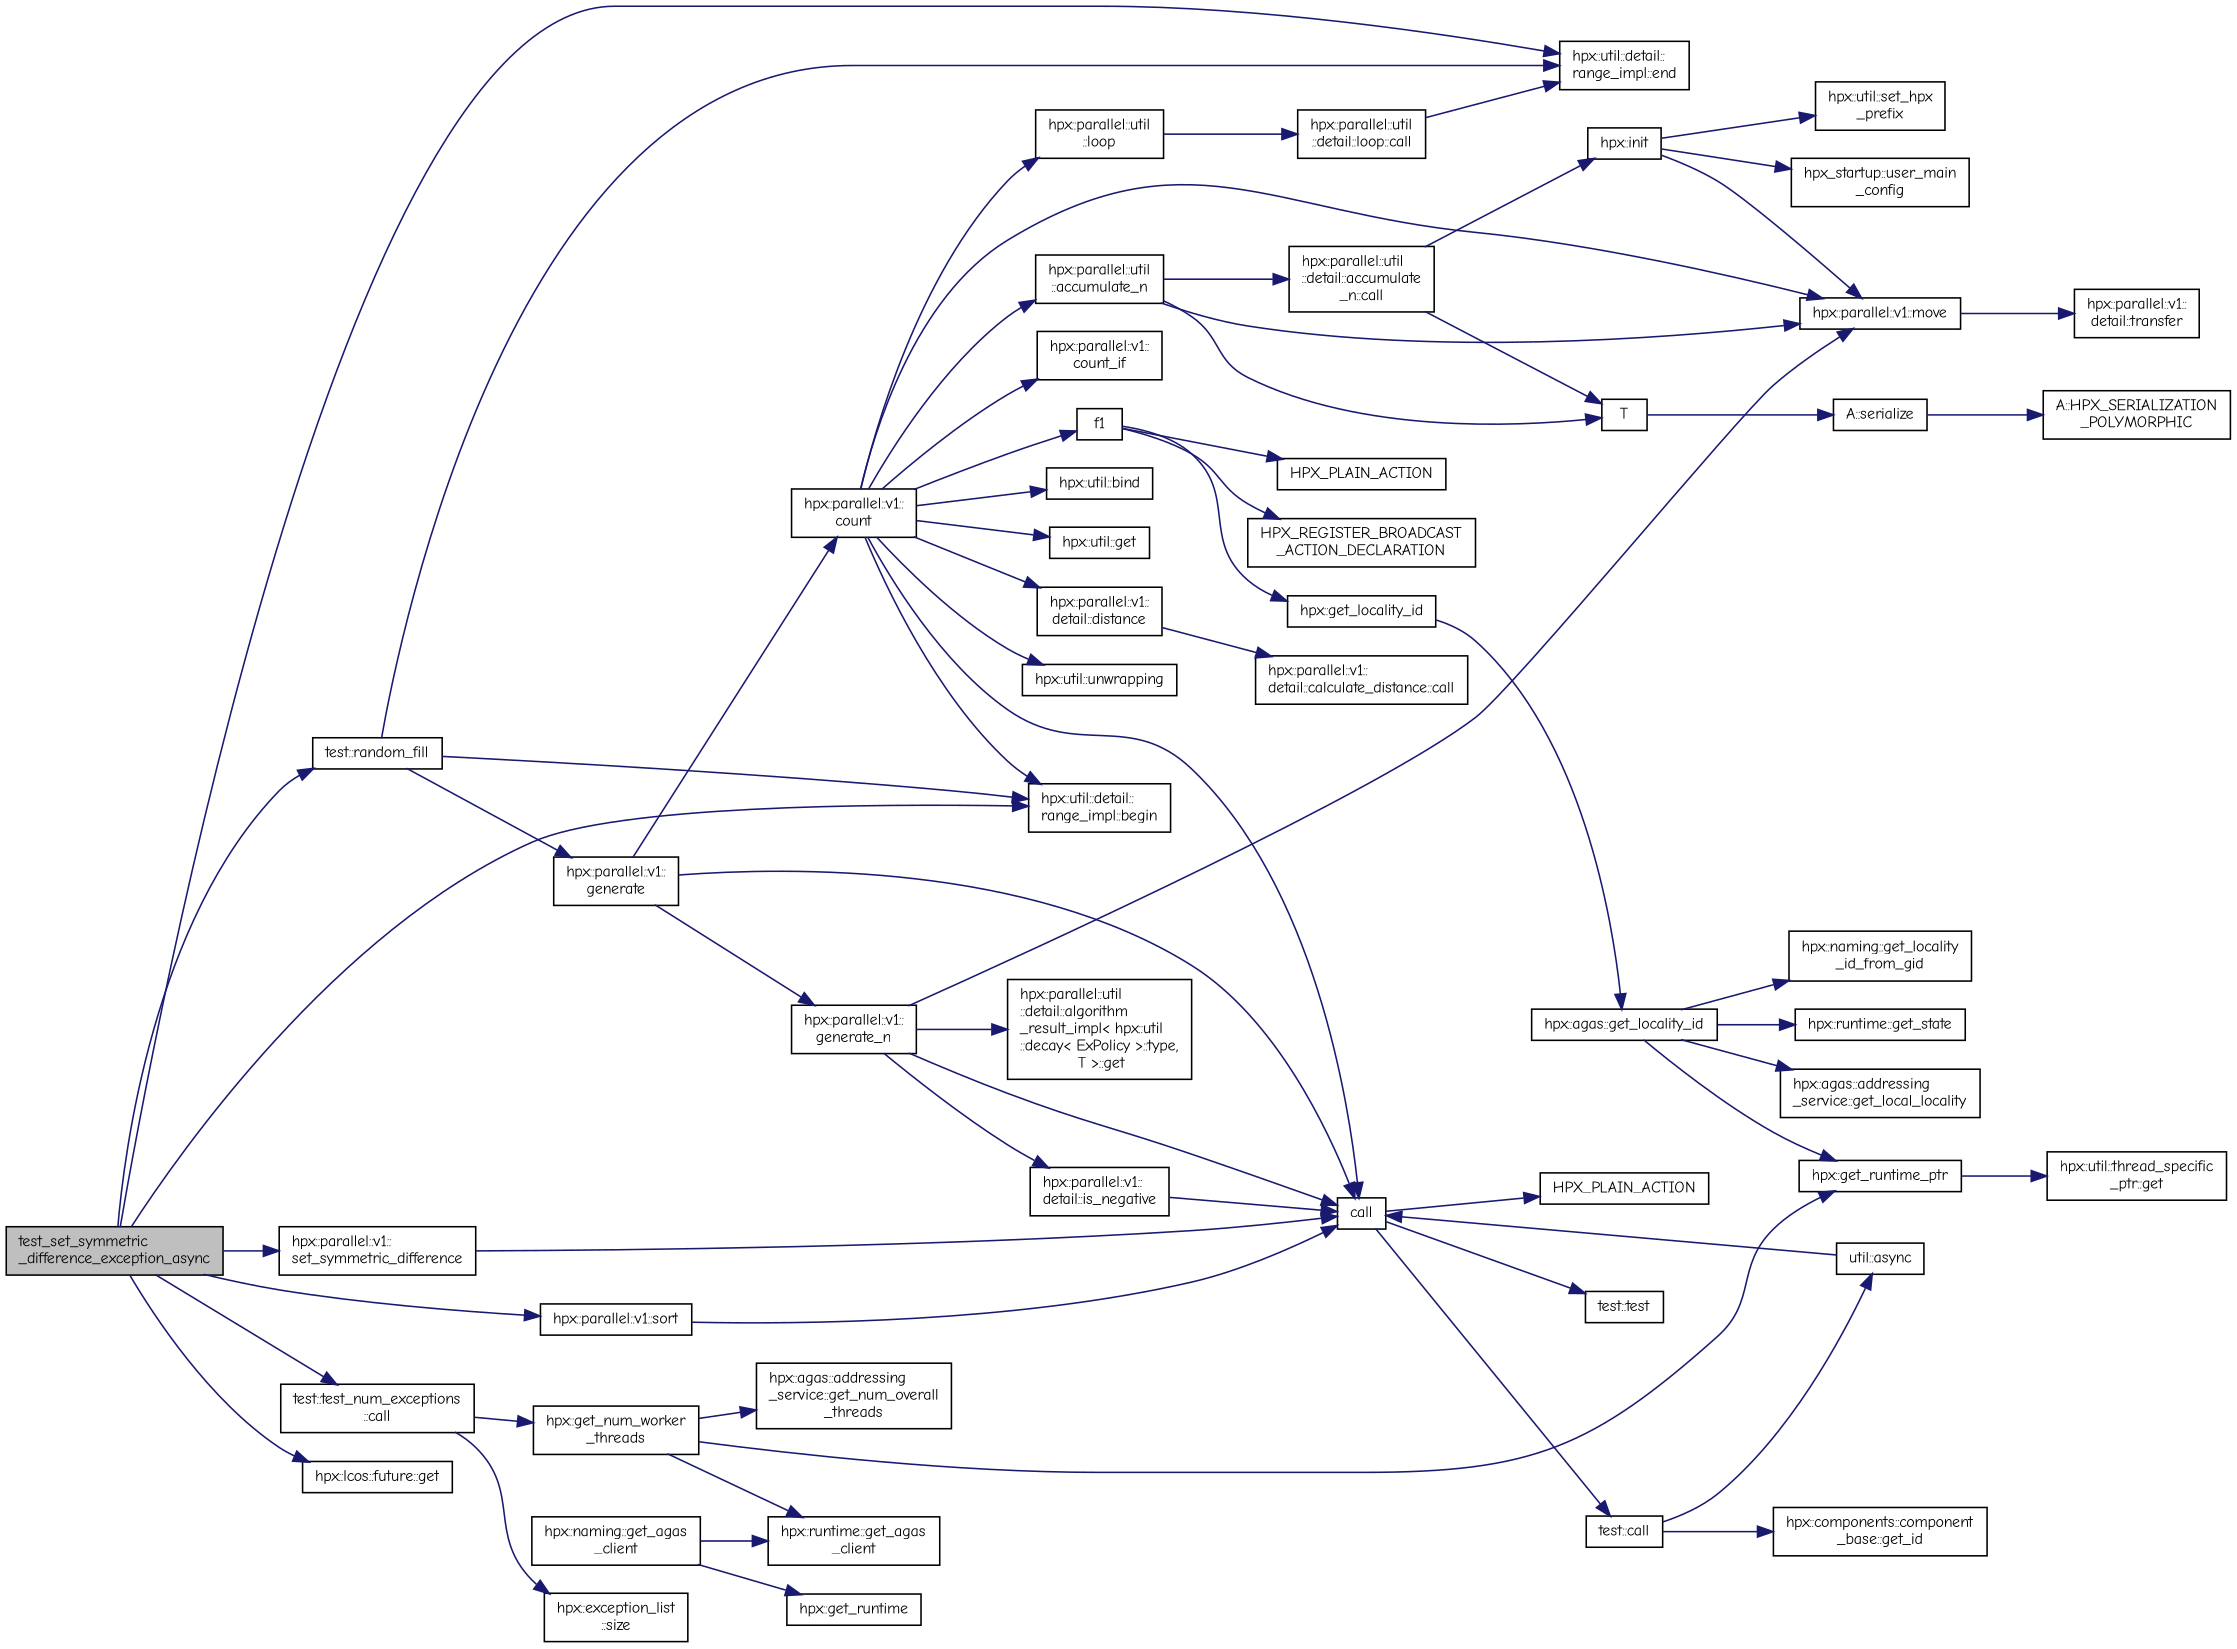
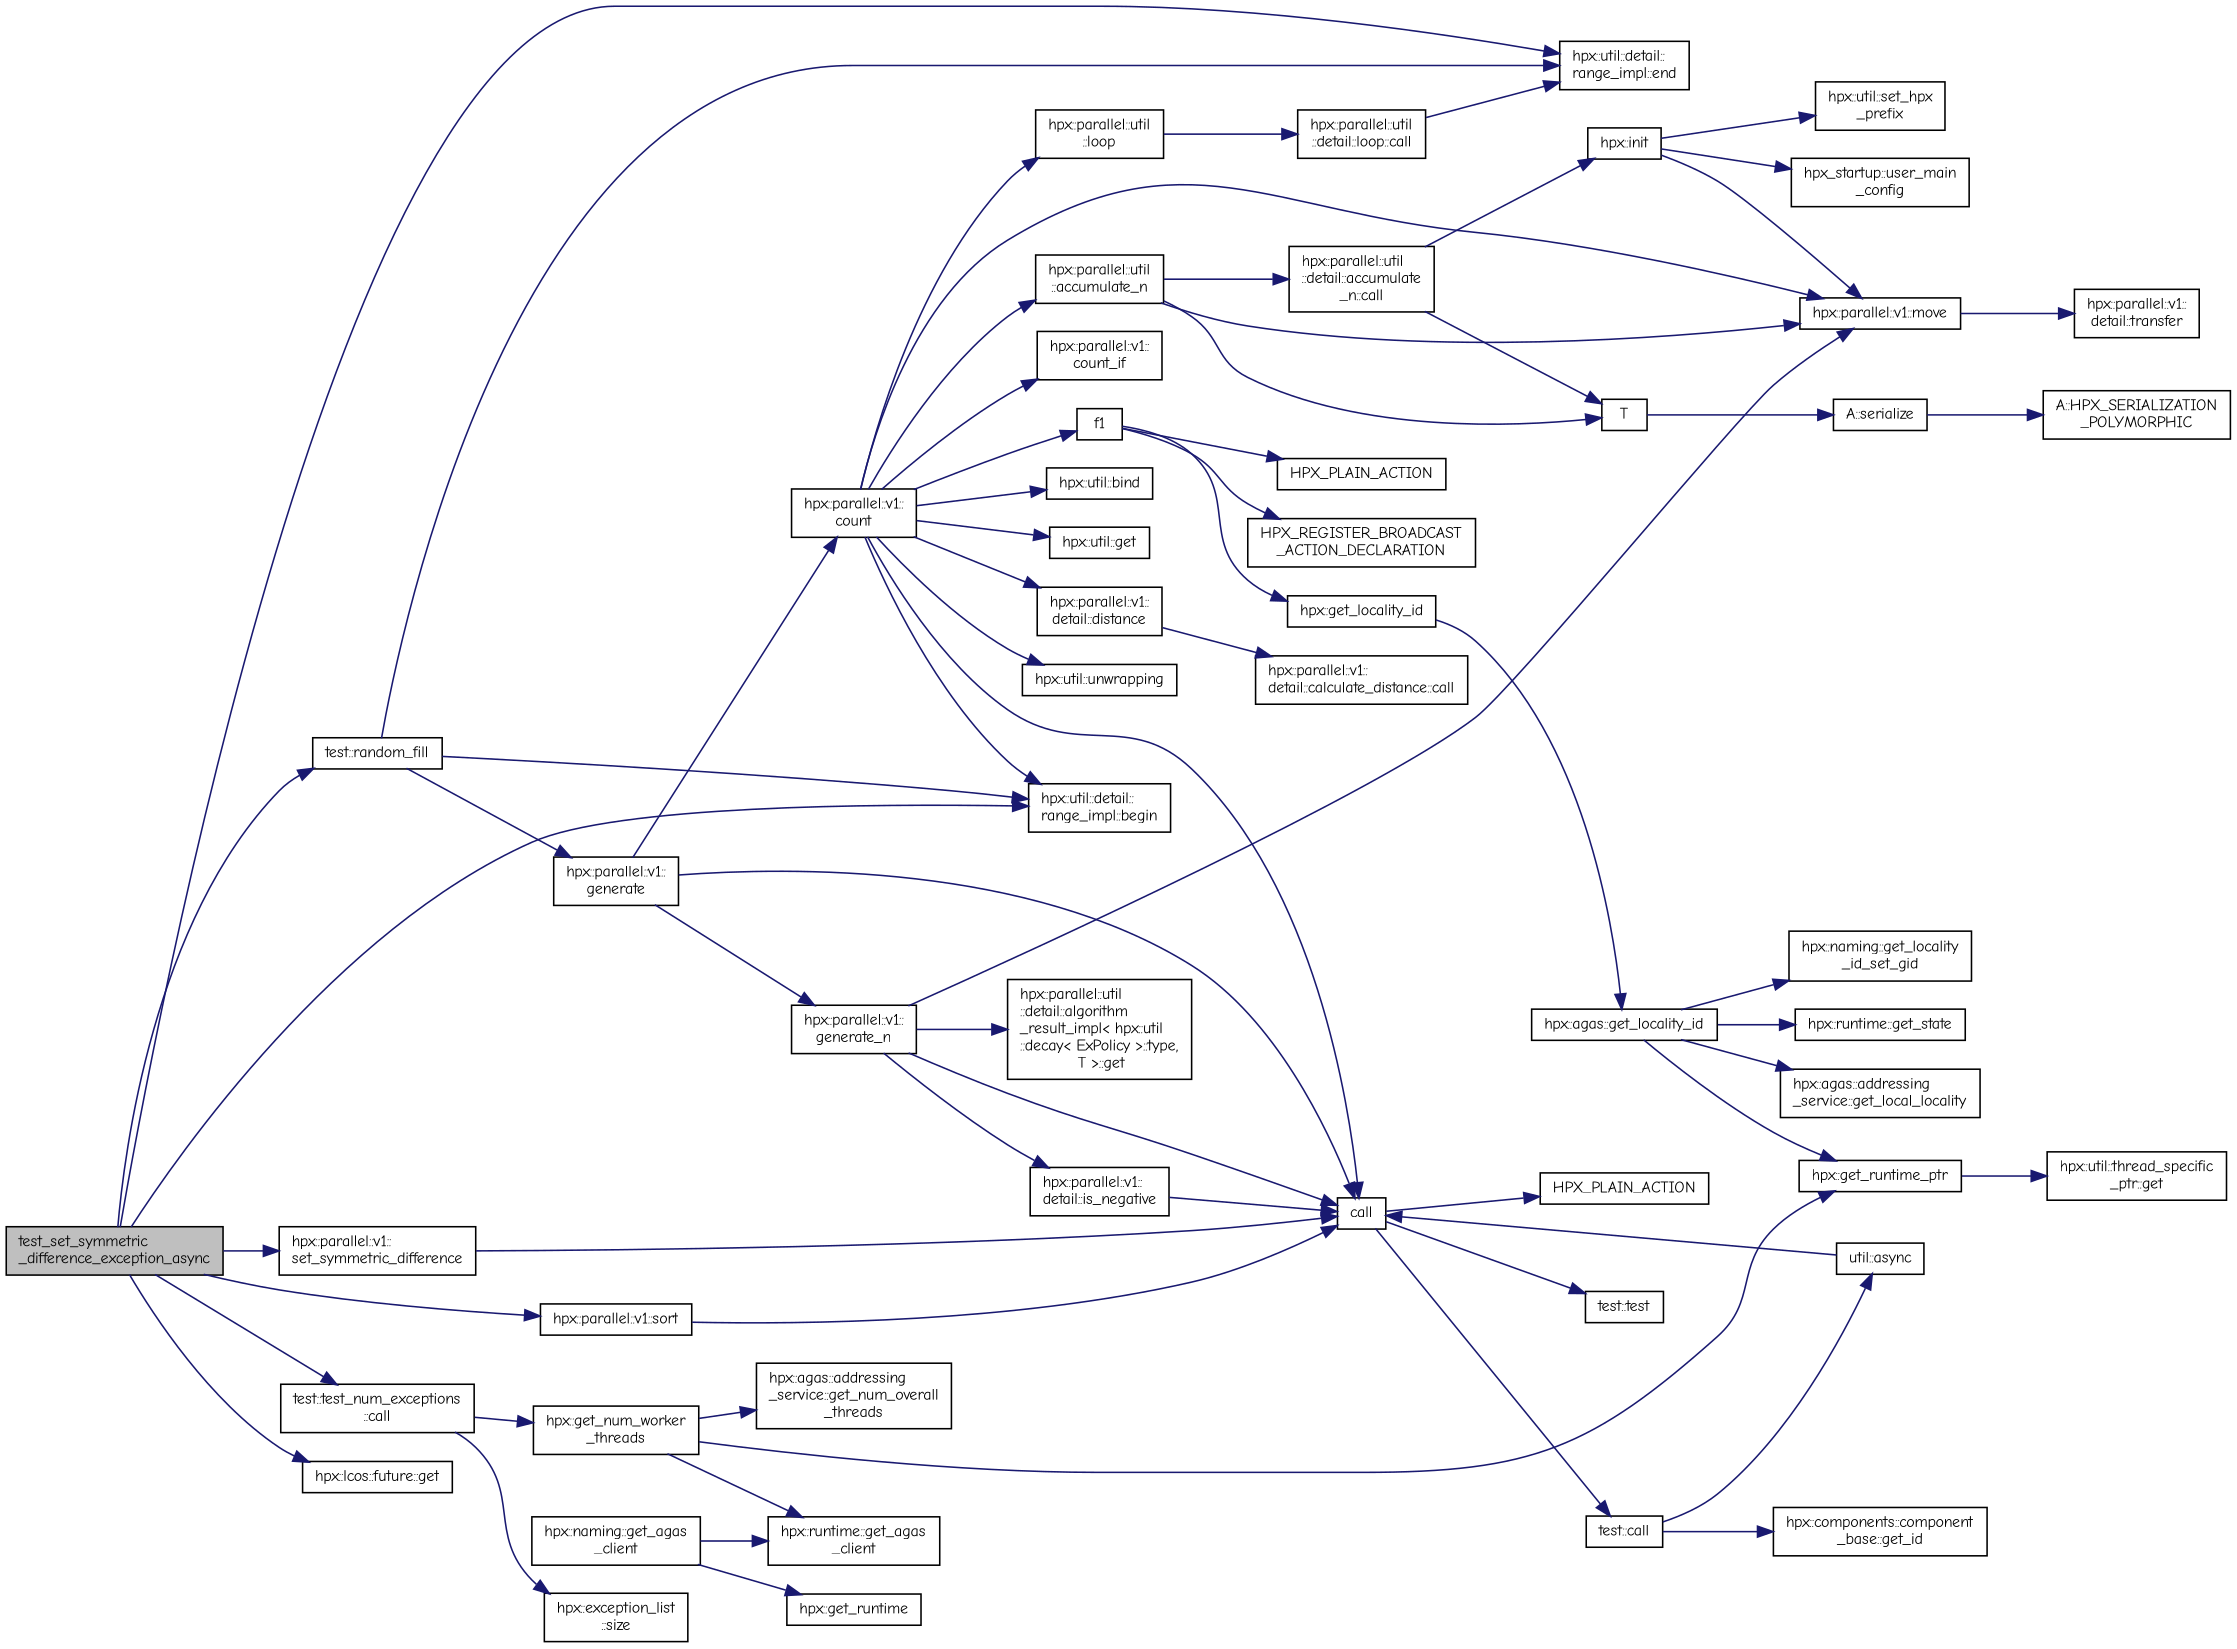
(1880, 956) -> (1880, 956)
